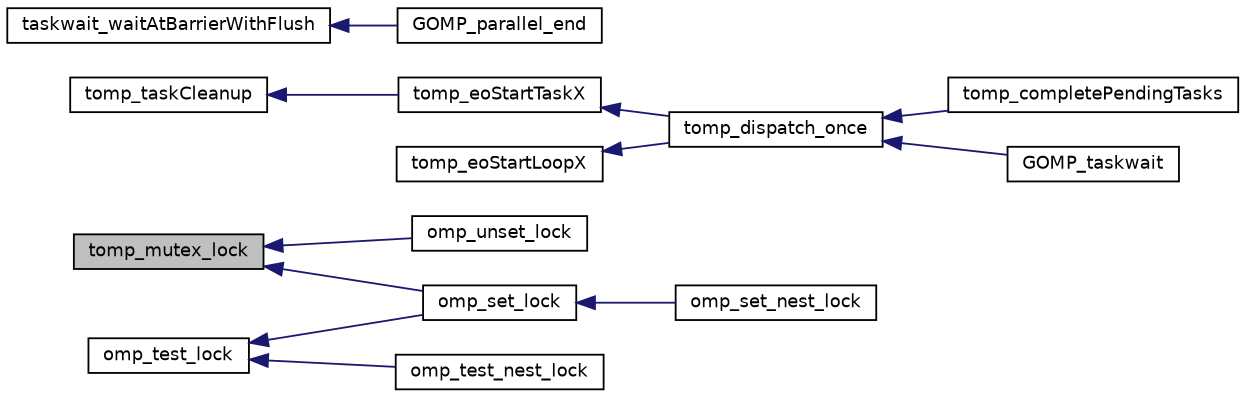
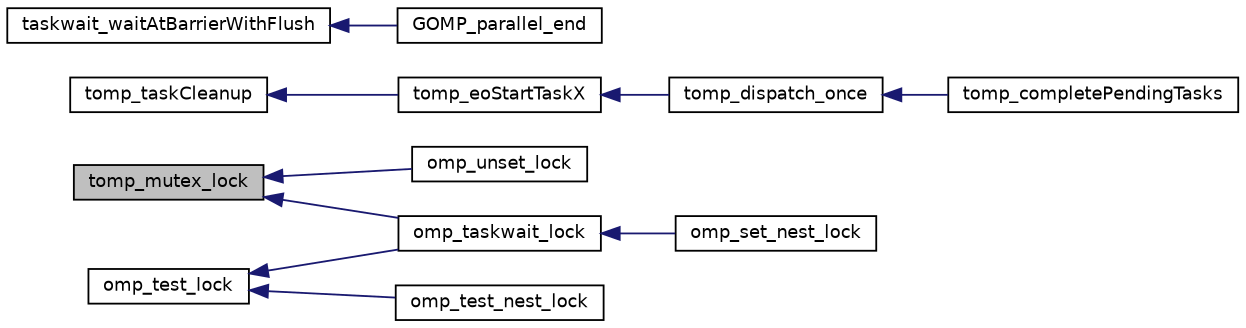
(500, 164) -> none
(1093, 164) -> none
(500, 303) -> (500, 233)
